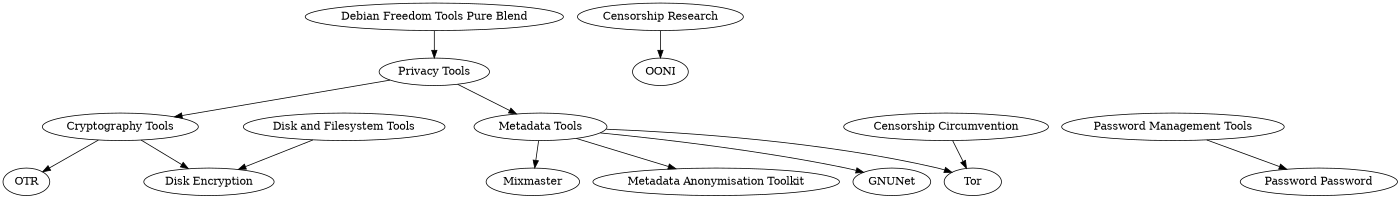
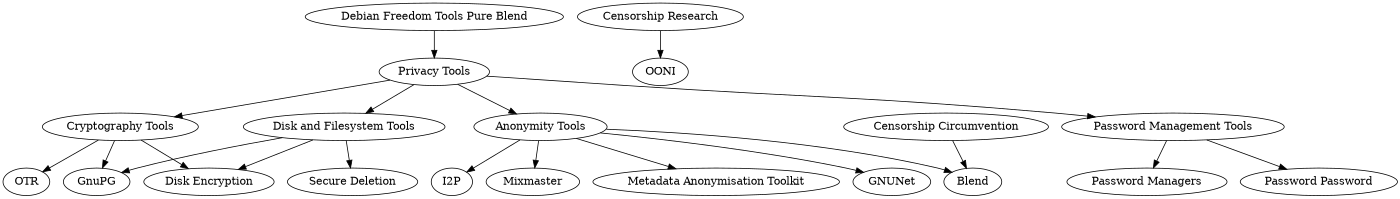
none -> (787, 95)
none -> (393, 97)
(540, 127) -> (540, 127)
none -> (97, 182)
none -> (353, 182)
none -> (452, 182)
(973, 182) -> (973, 182)
none -> (1147, 182)
